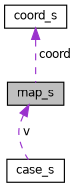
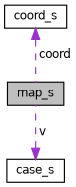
(19, 138) -> (36, 126)
